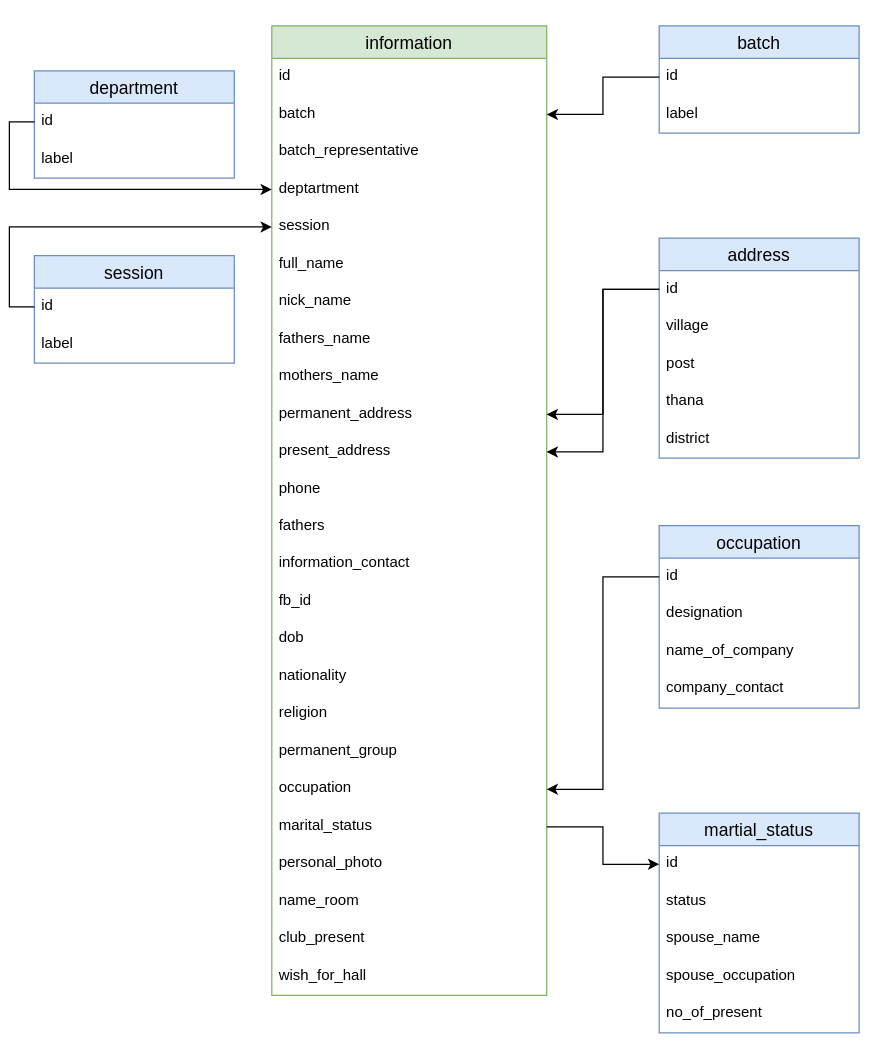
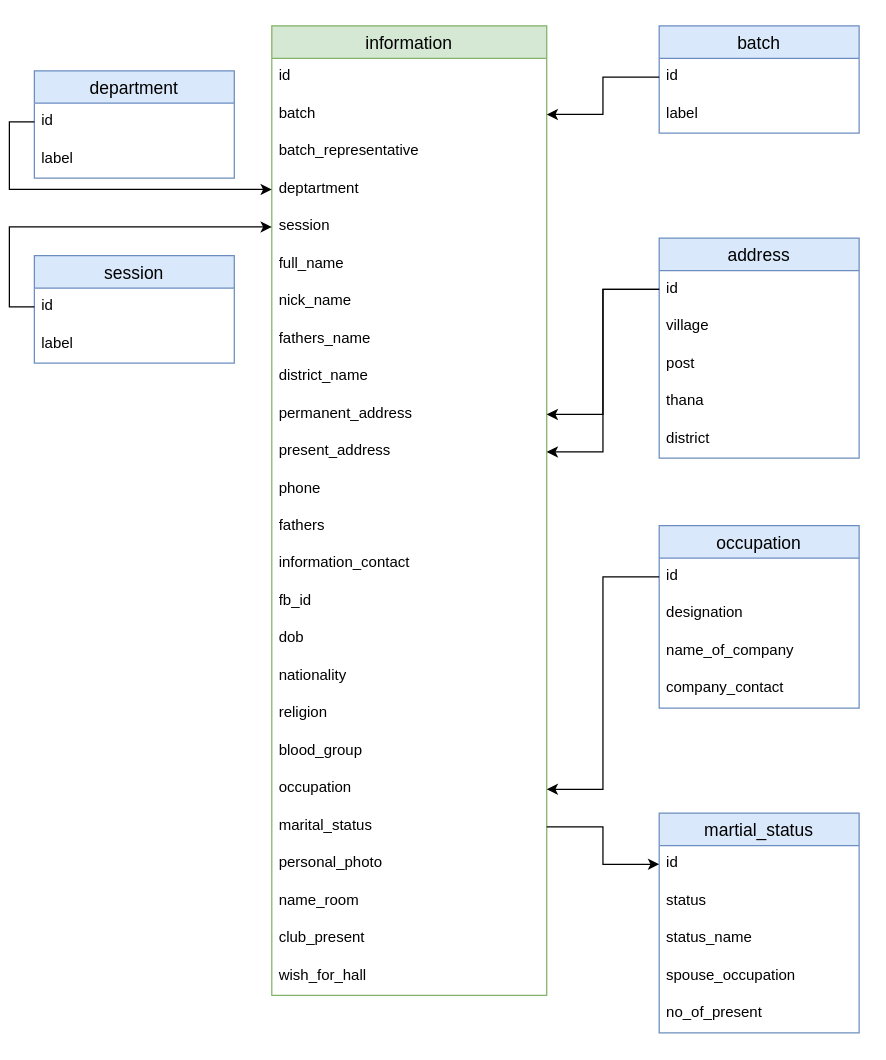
(329, 375) -> (329, 375)
(342, 750) -> (323, 750)
(712, 938) -> (712, 938)
